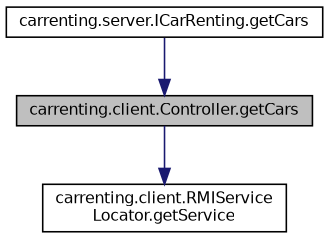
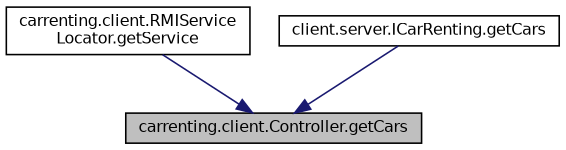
(165, 22) -> (419, 31)
(165, 147) -> (201, 79)
